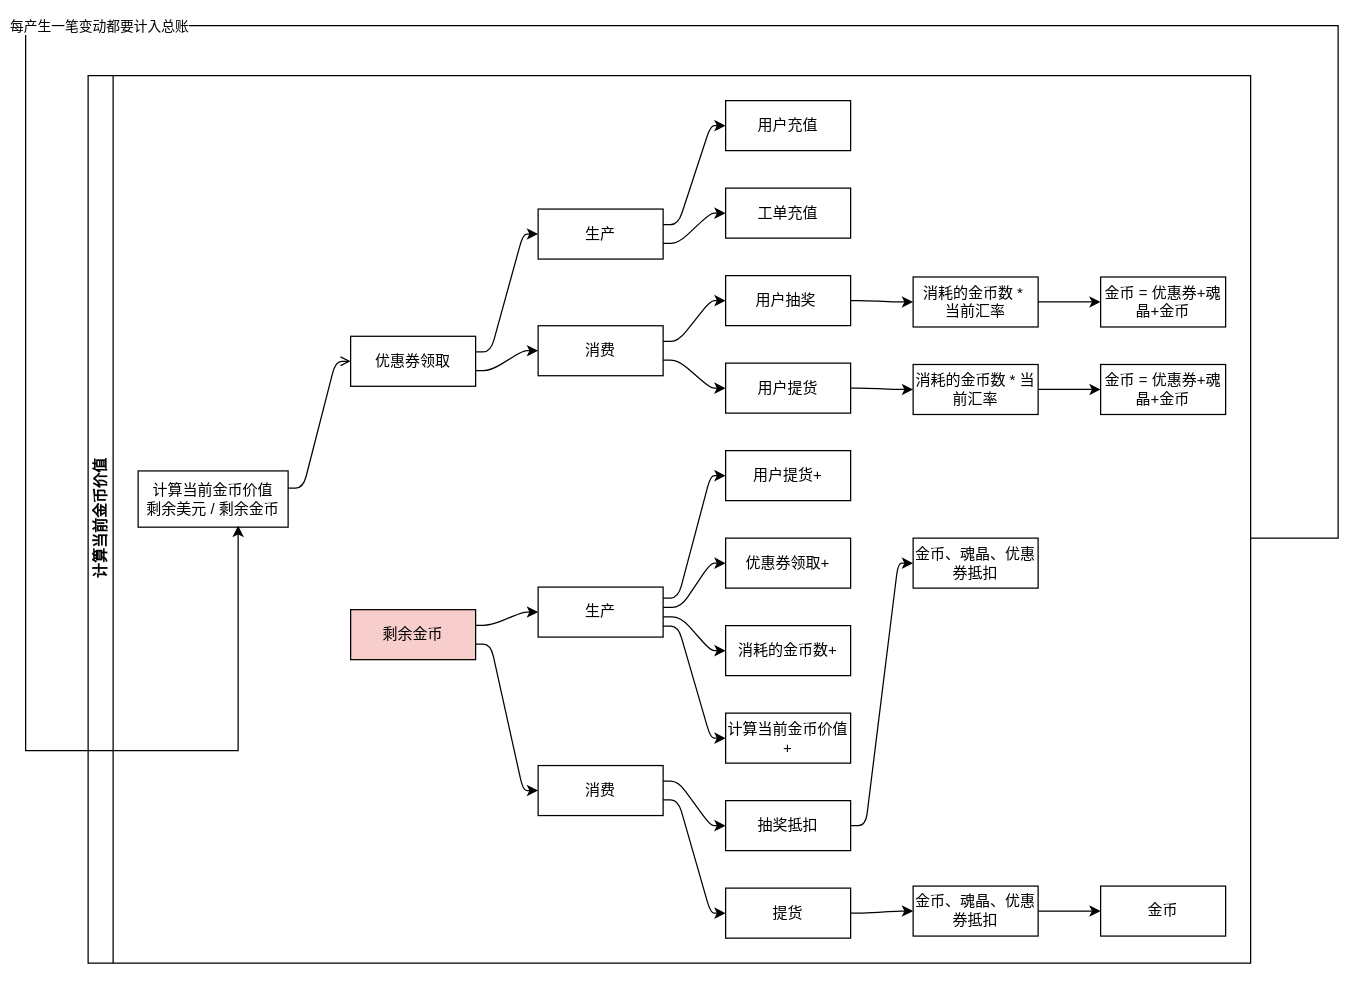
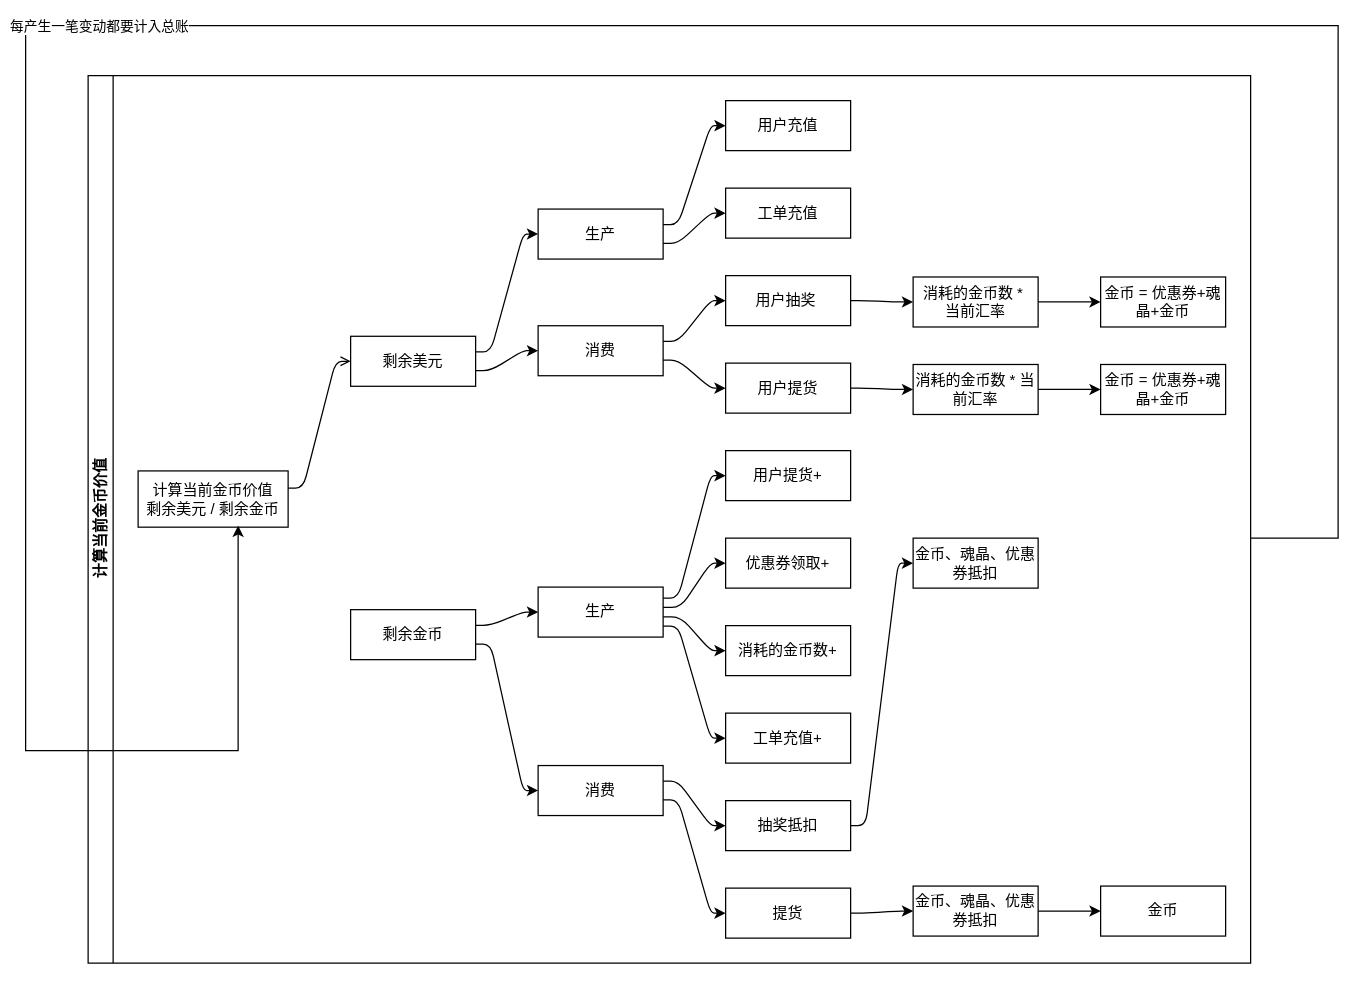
(413, 362) -> (413, 362)
(413, 635) -> (413, 635)
(788, 738) -> (788, 738)
